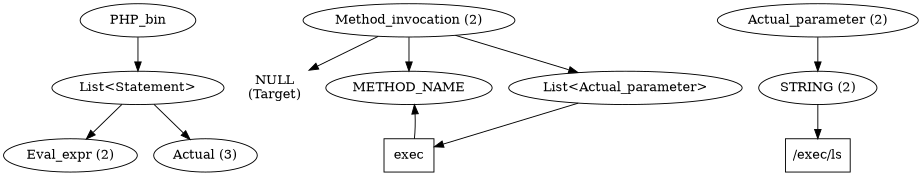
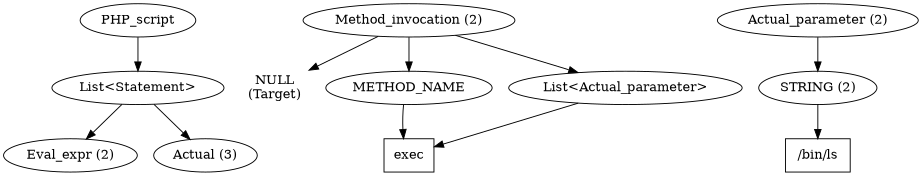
(138, 20) -> (138, 20)
(415, 126) -> (403, 117)
(818, 155) -> (818, 155)
